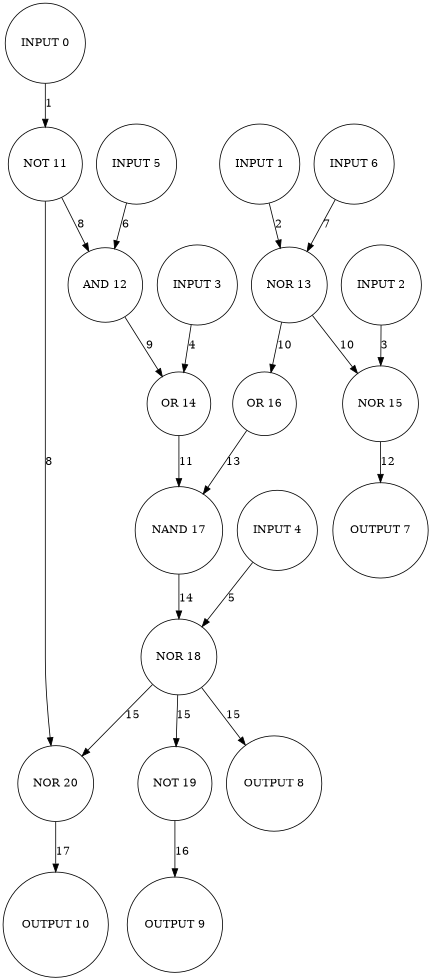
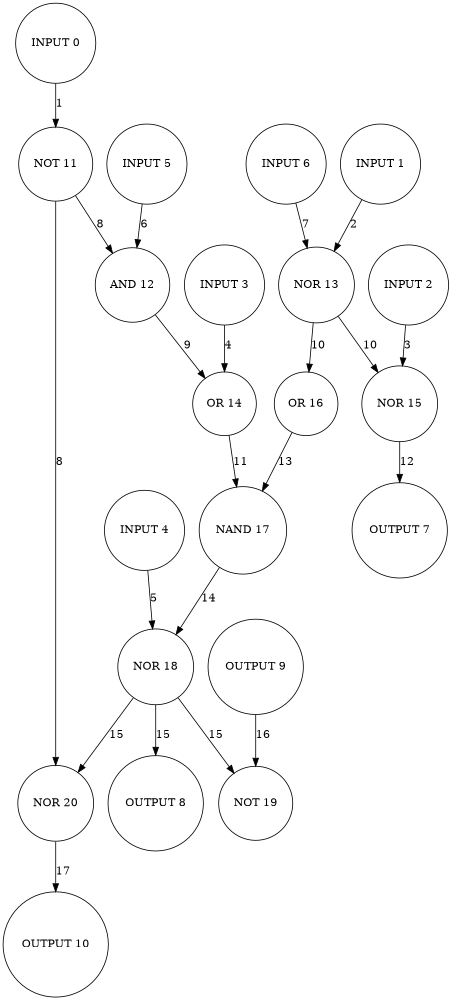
(175, 845) -> (256, 736)
